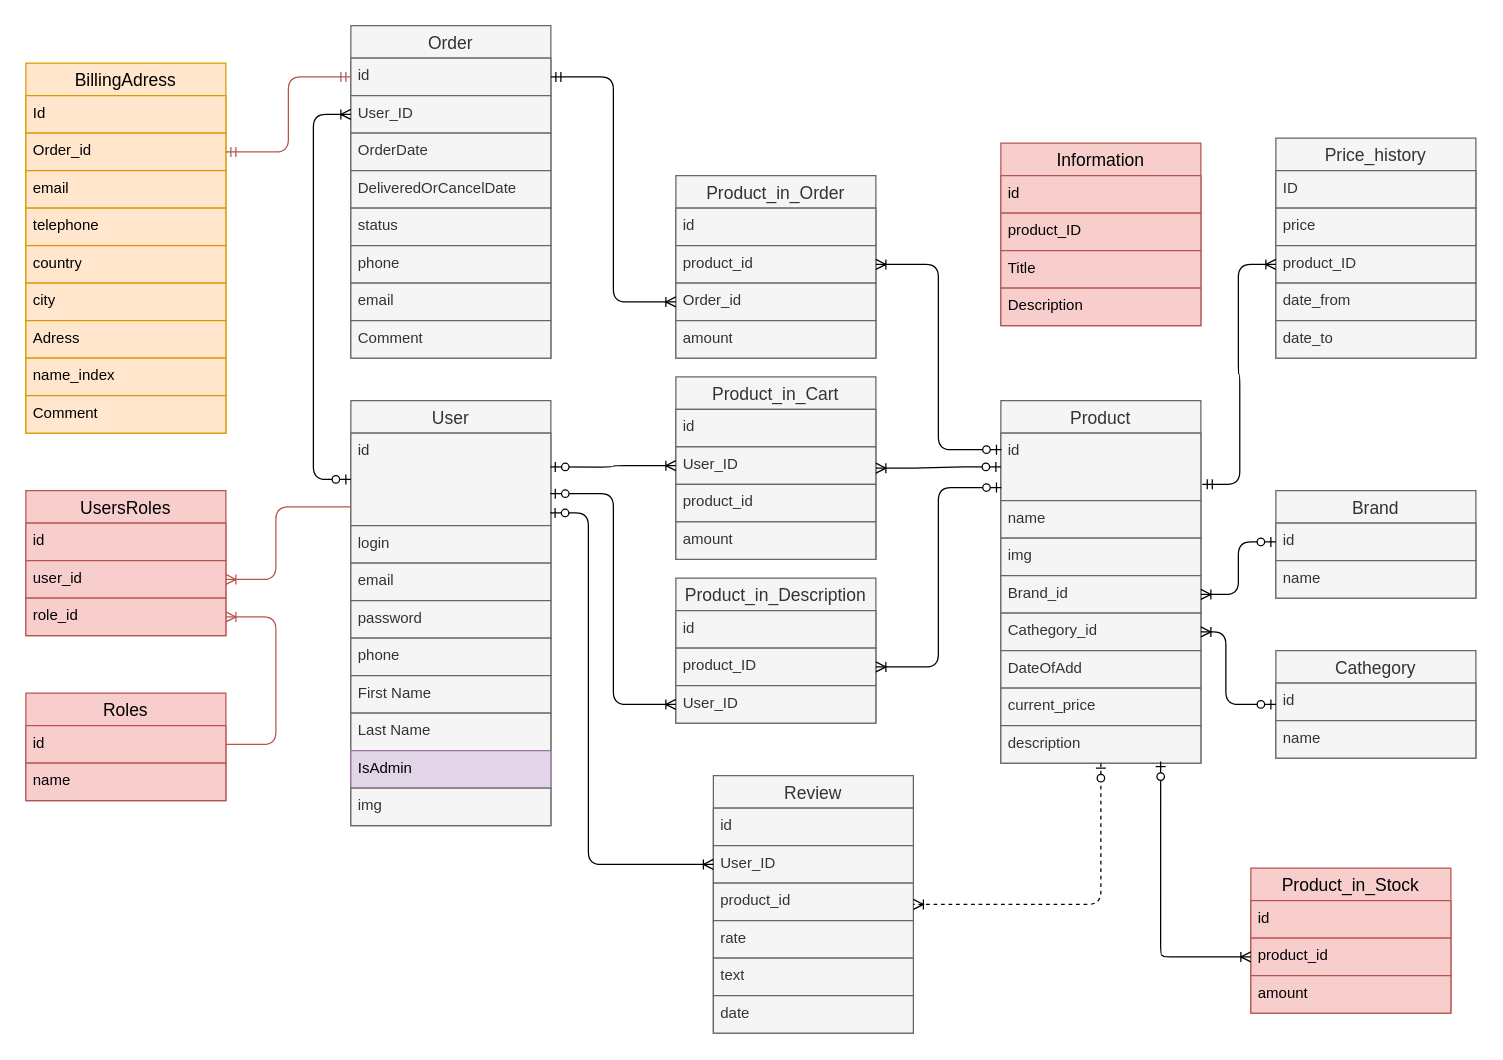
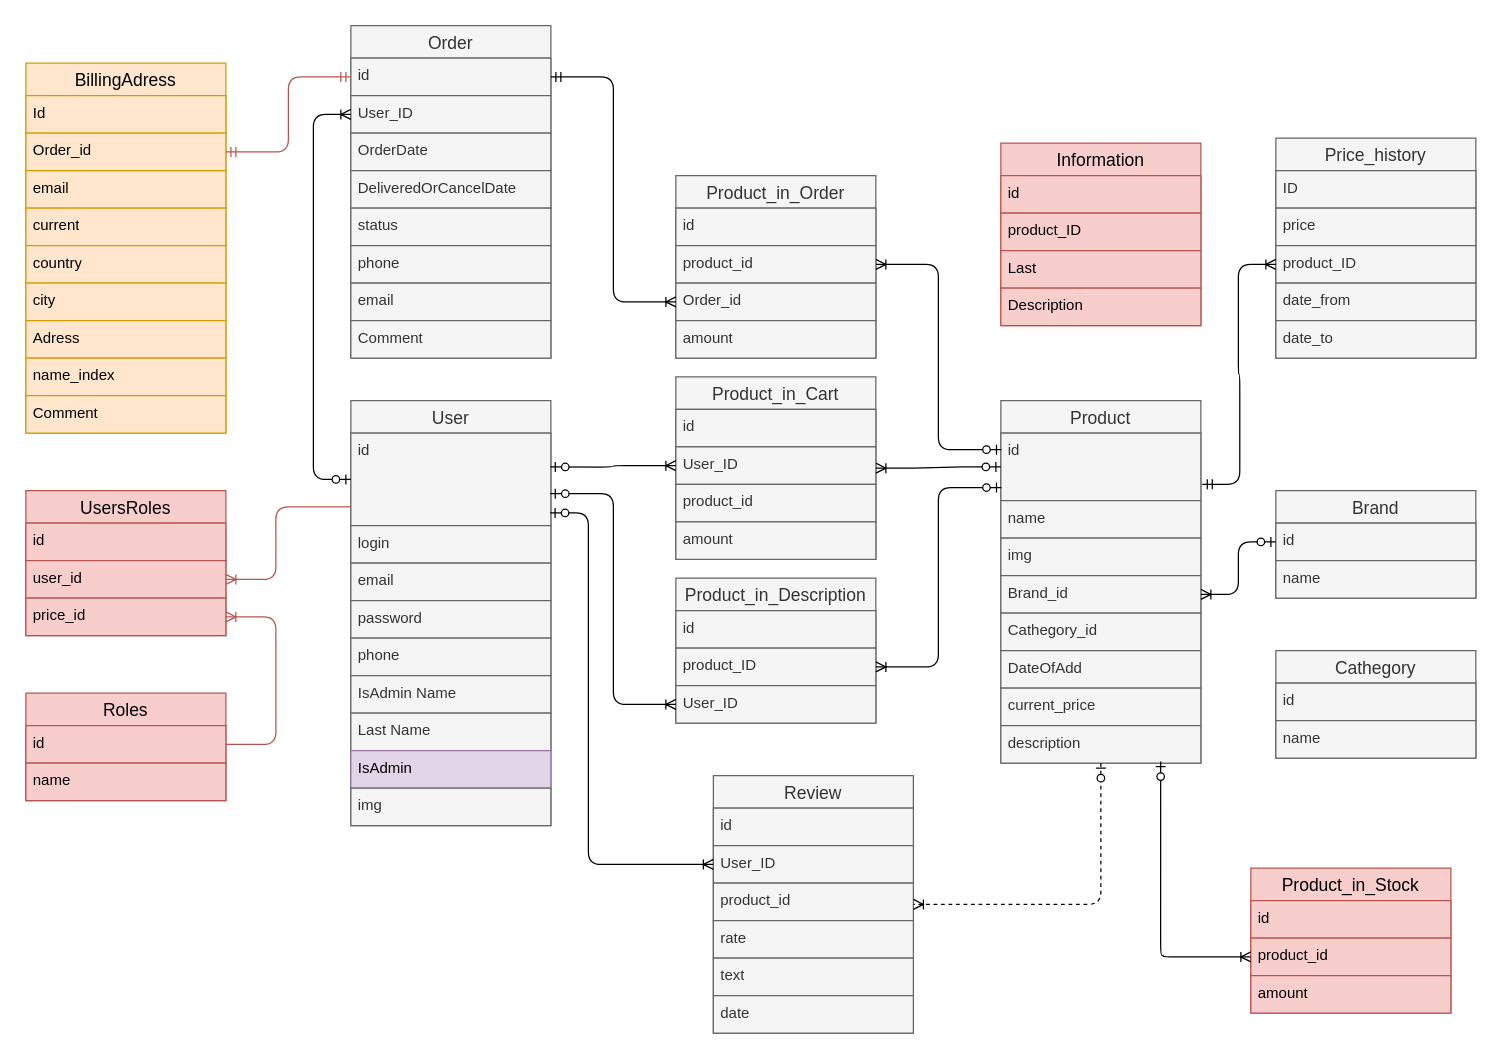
(69, 226) -> (63, 226)
(1025, 268) -> (1025, 268)
(59, 616) -> (63, 616)
(1226, 680) -> none
(396, 693) -> (405, 693)
